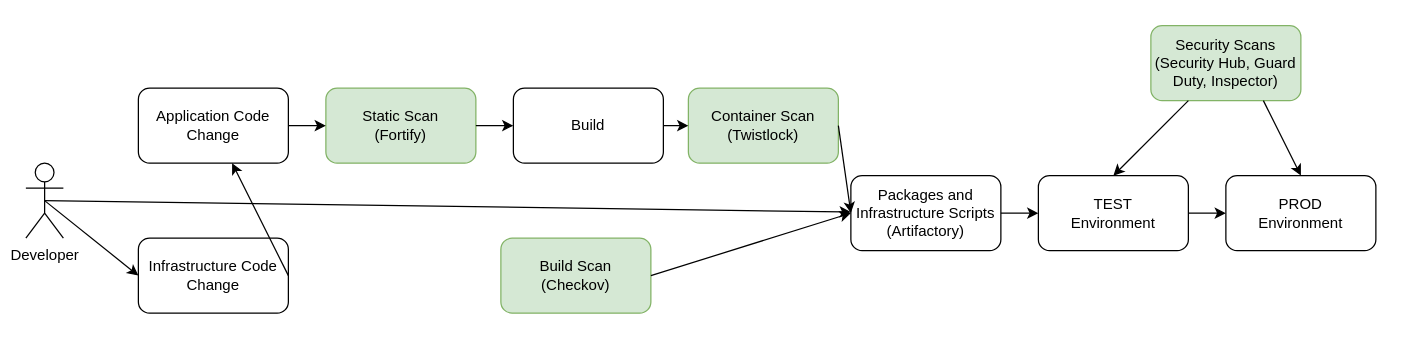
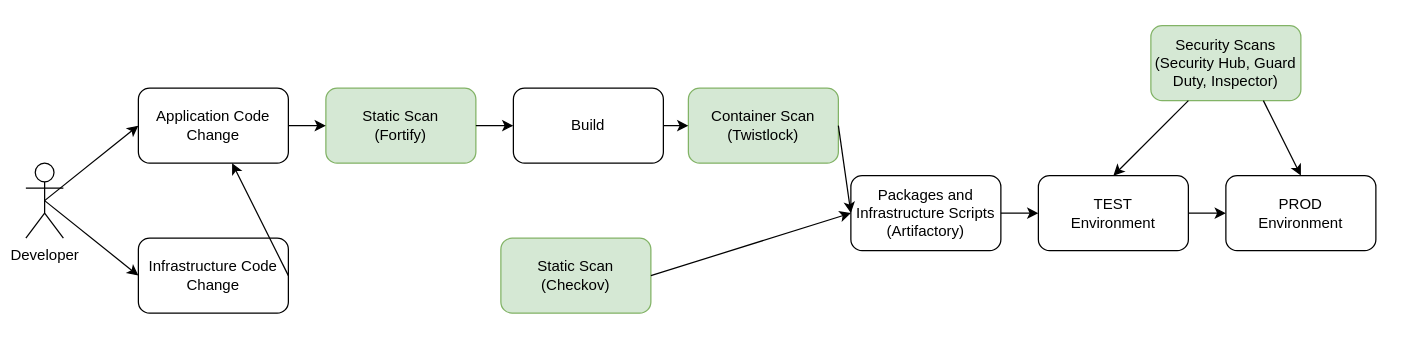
(446, 206) -> (89, 165)
(576, 276) -> (576, 276)
